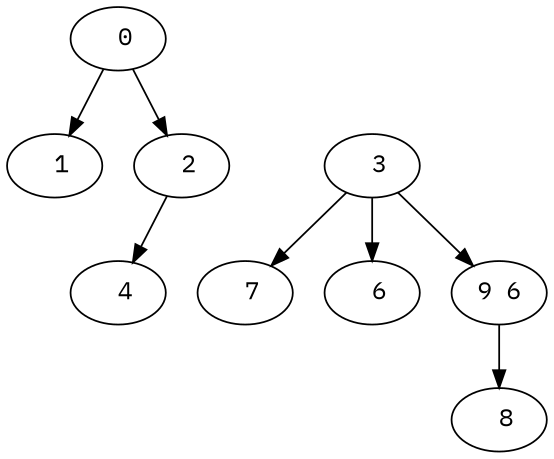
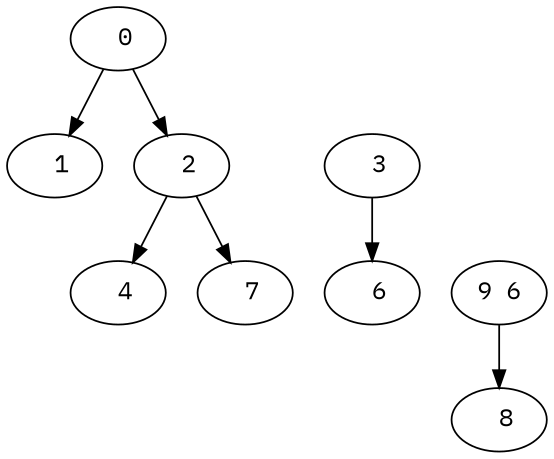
(315, 223) -> (209, 221)
(429, 223) -> none
